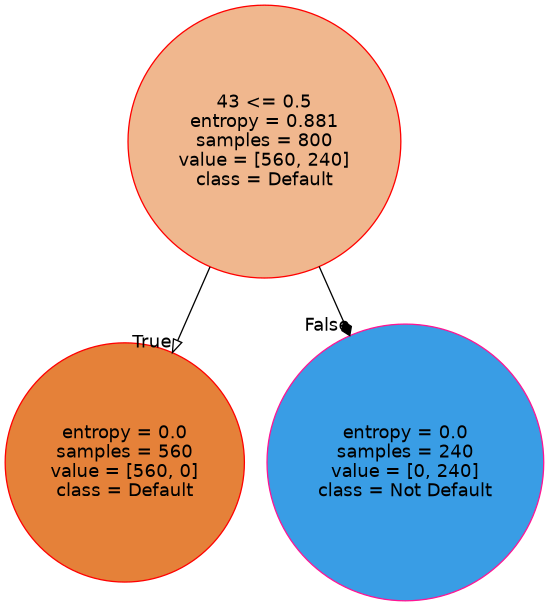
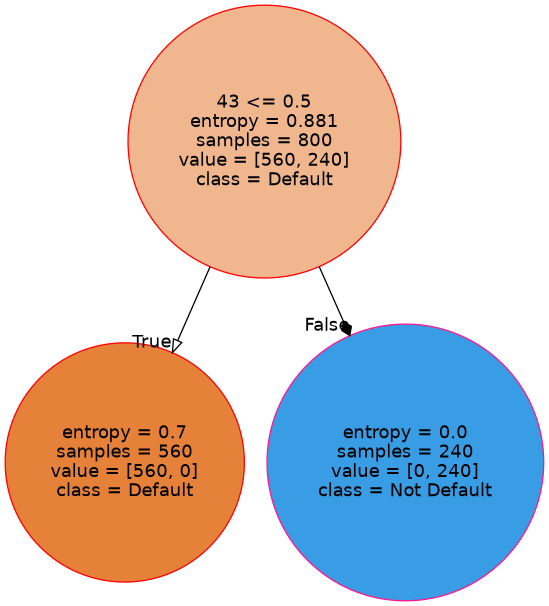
(125, 462) -> (125, 462)
